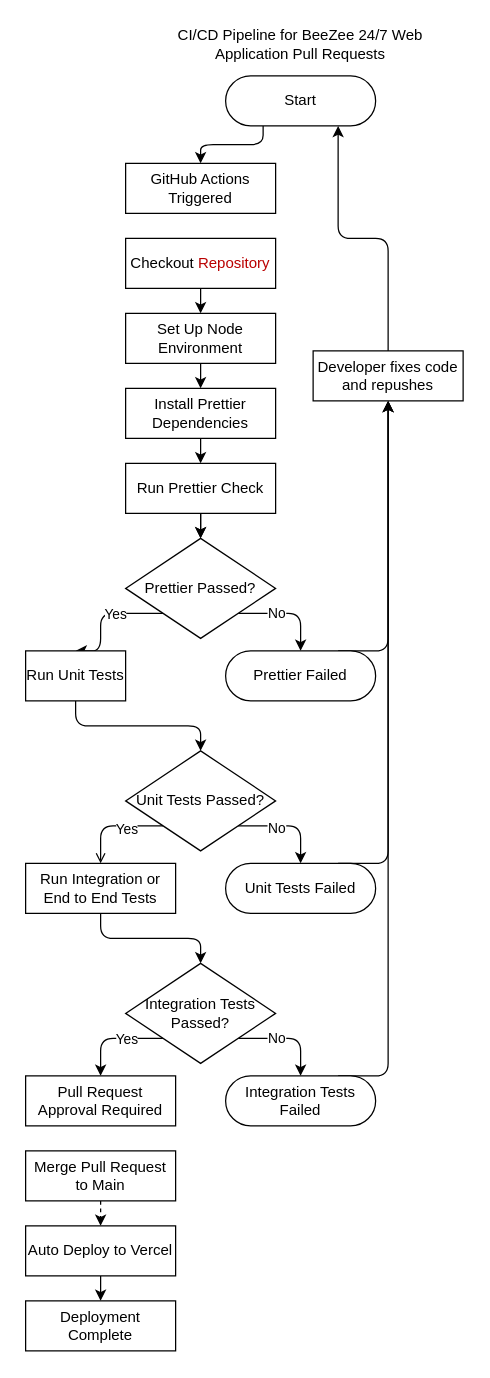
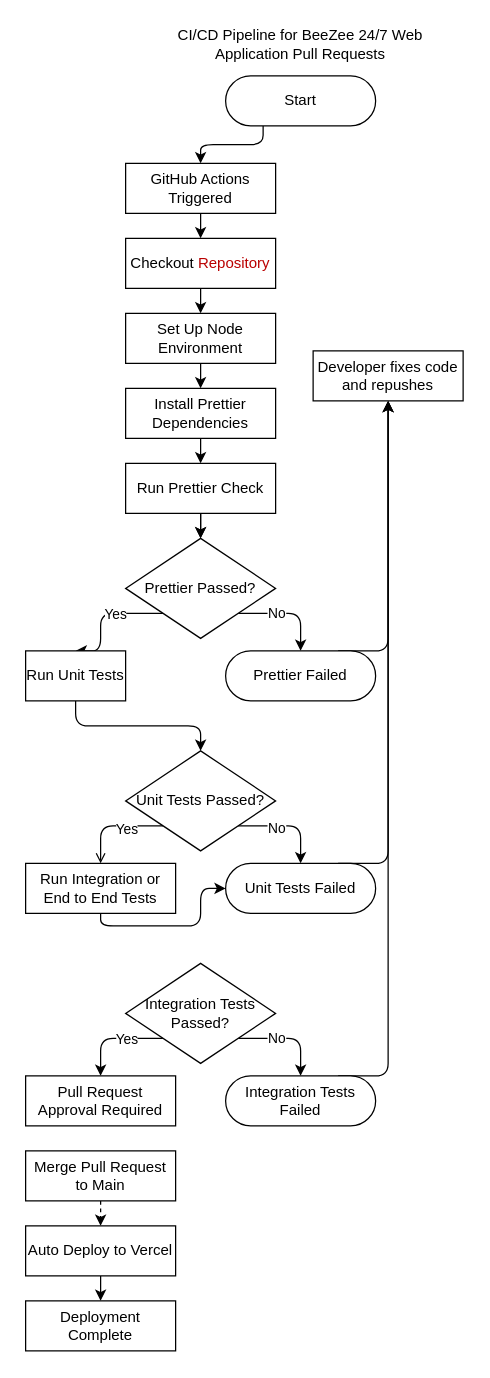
none -> (201, 221)
(368, 238) -> none
(150, 938) -> (167, 926)
